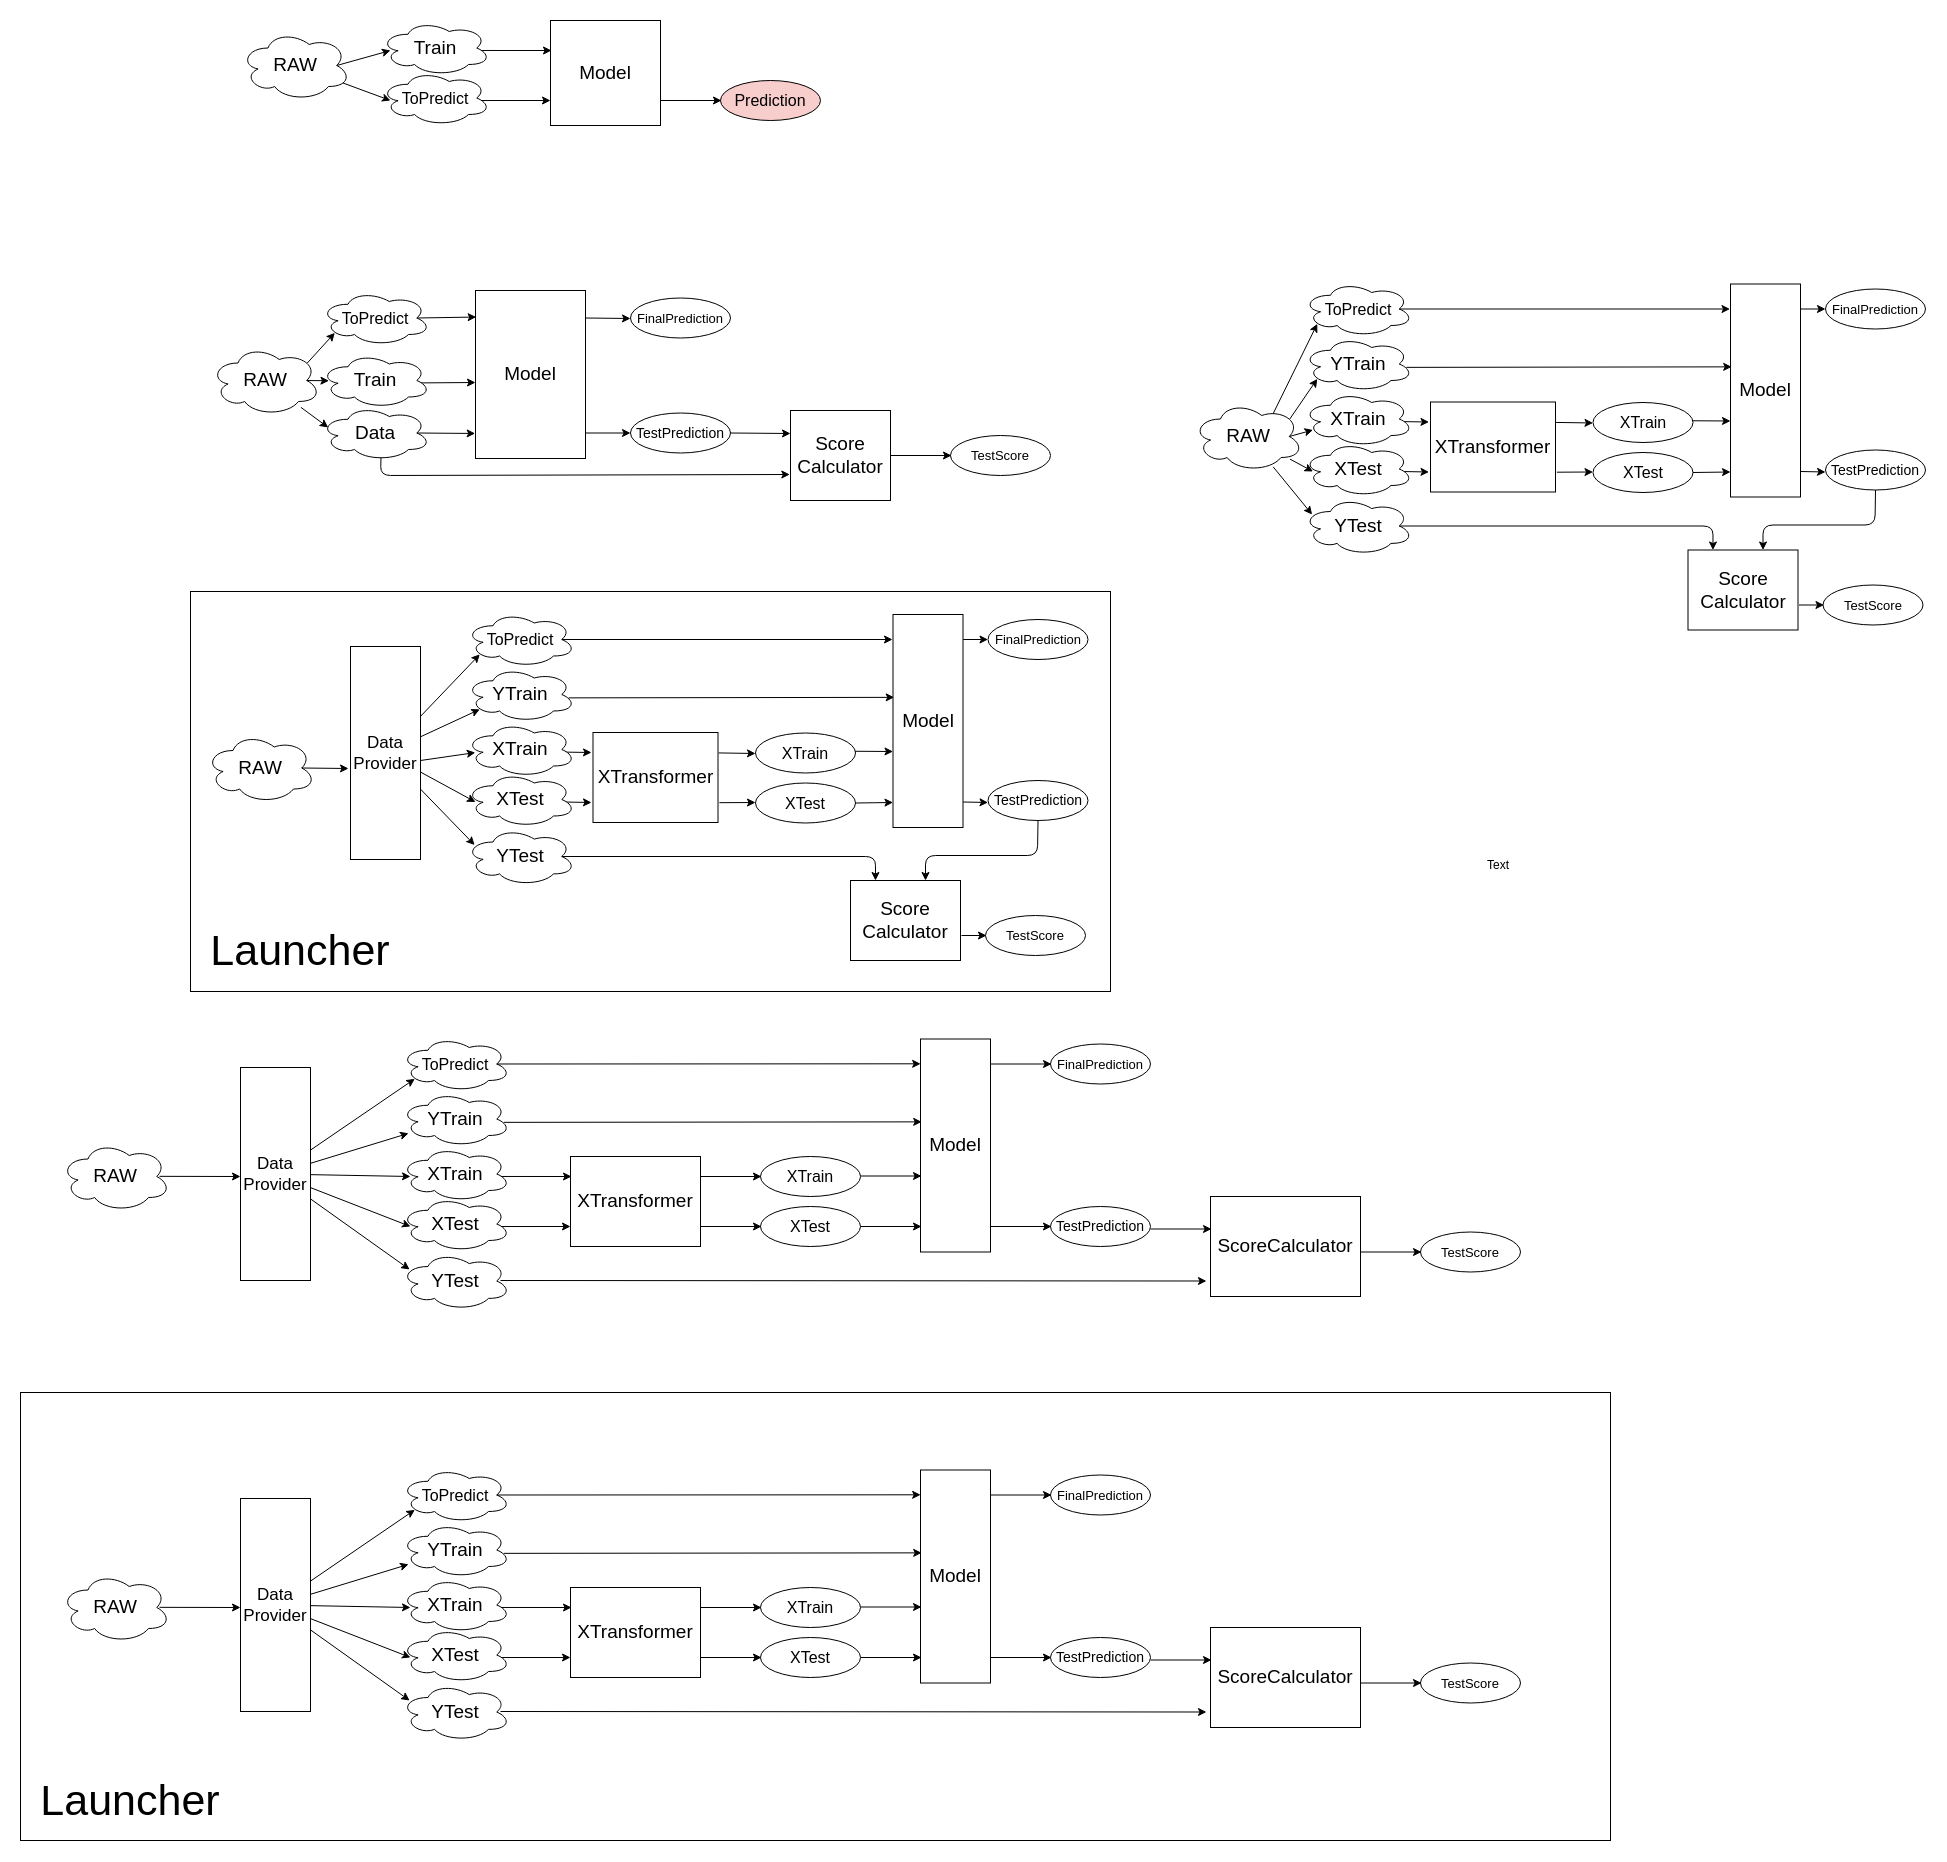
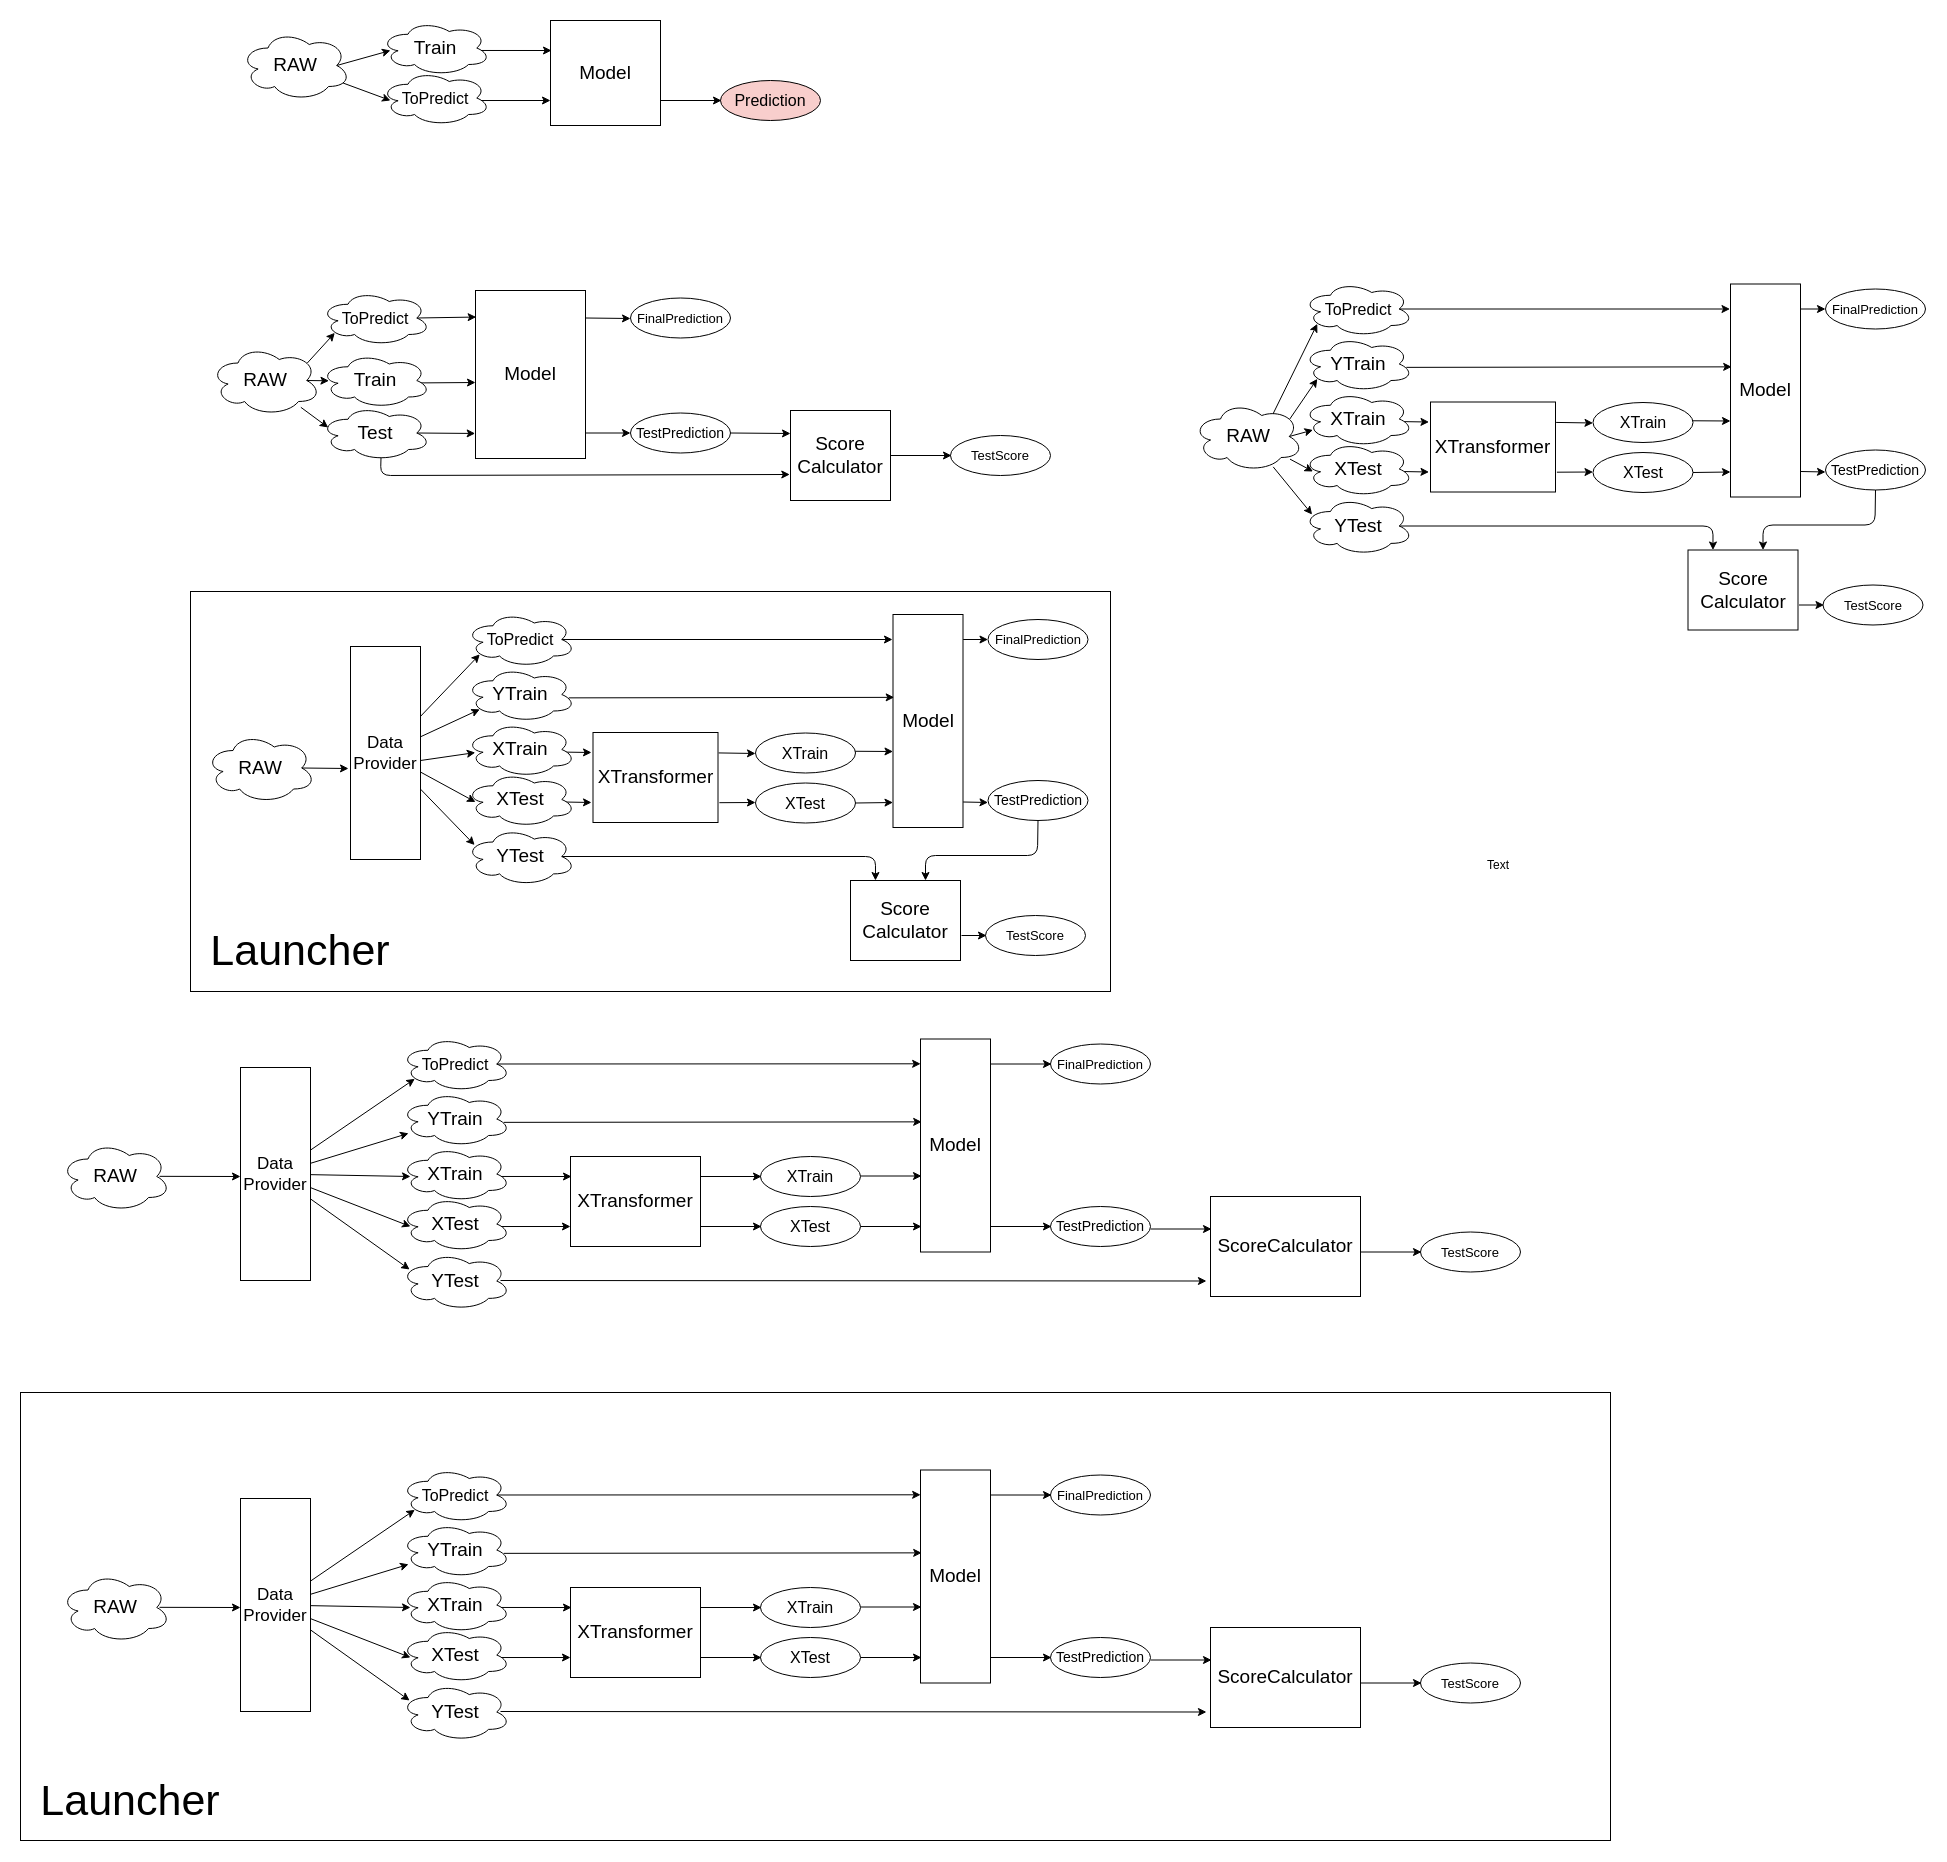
(376, 434) -> (376, 434)
